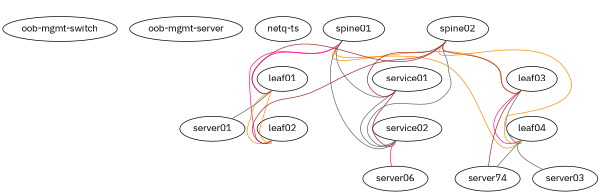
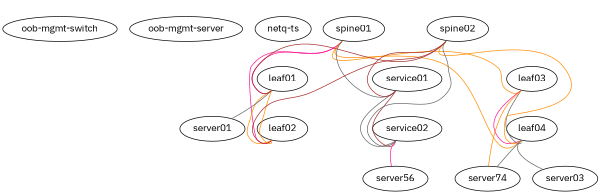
(487, 60) -> none
(340, 112) -> none
(499, 121) -> (499, 121)
(395, 179) -> (395, 179)
